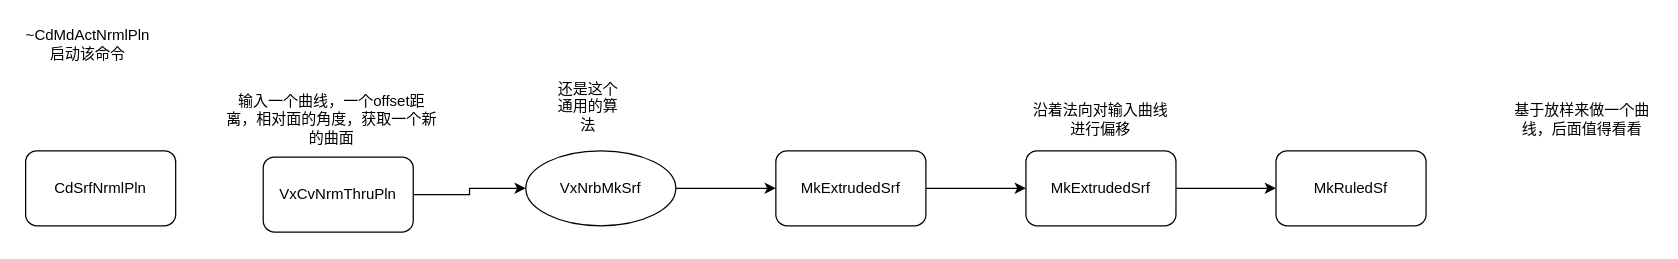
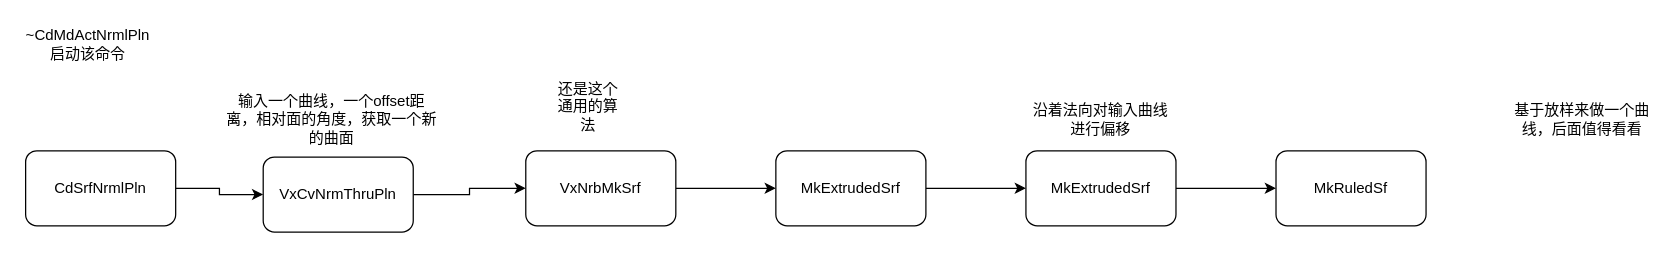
none -> (218, 188)
(601, 188) -> (601, 188)
